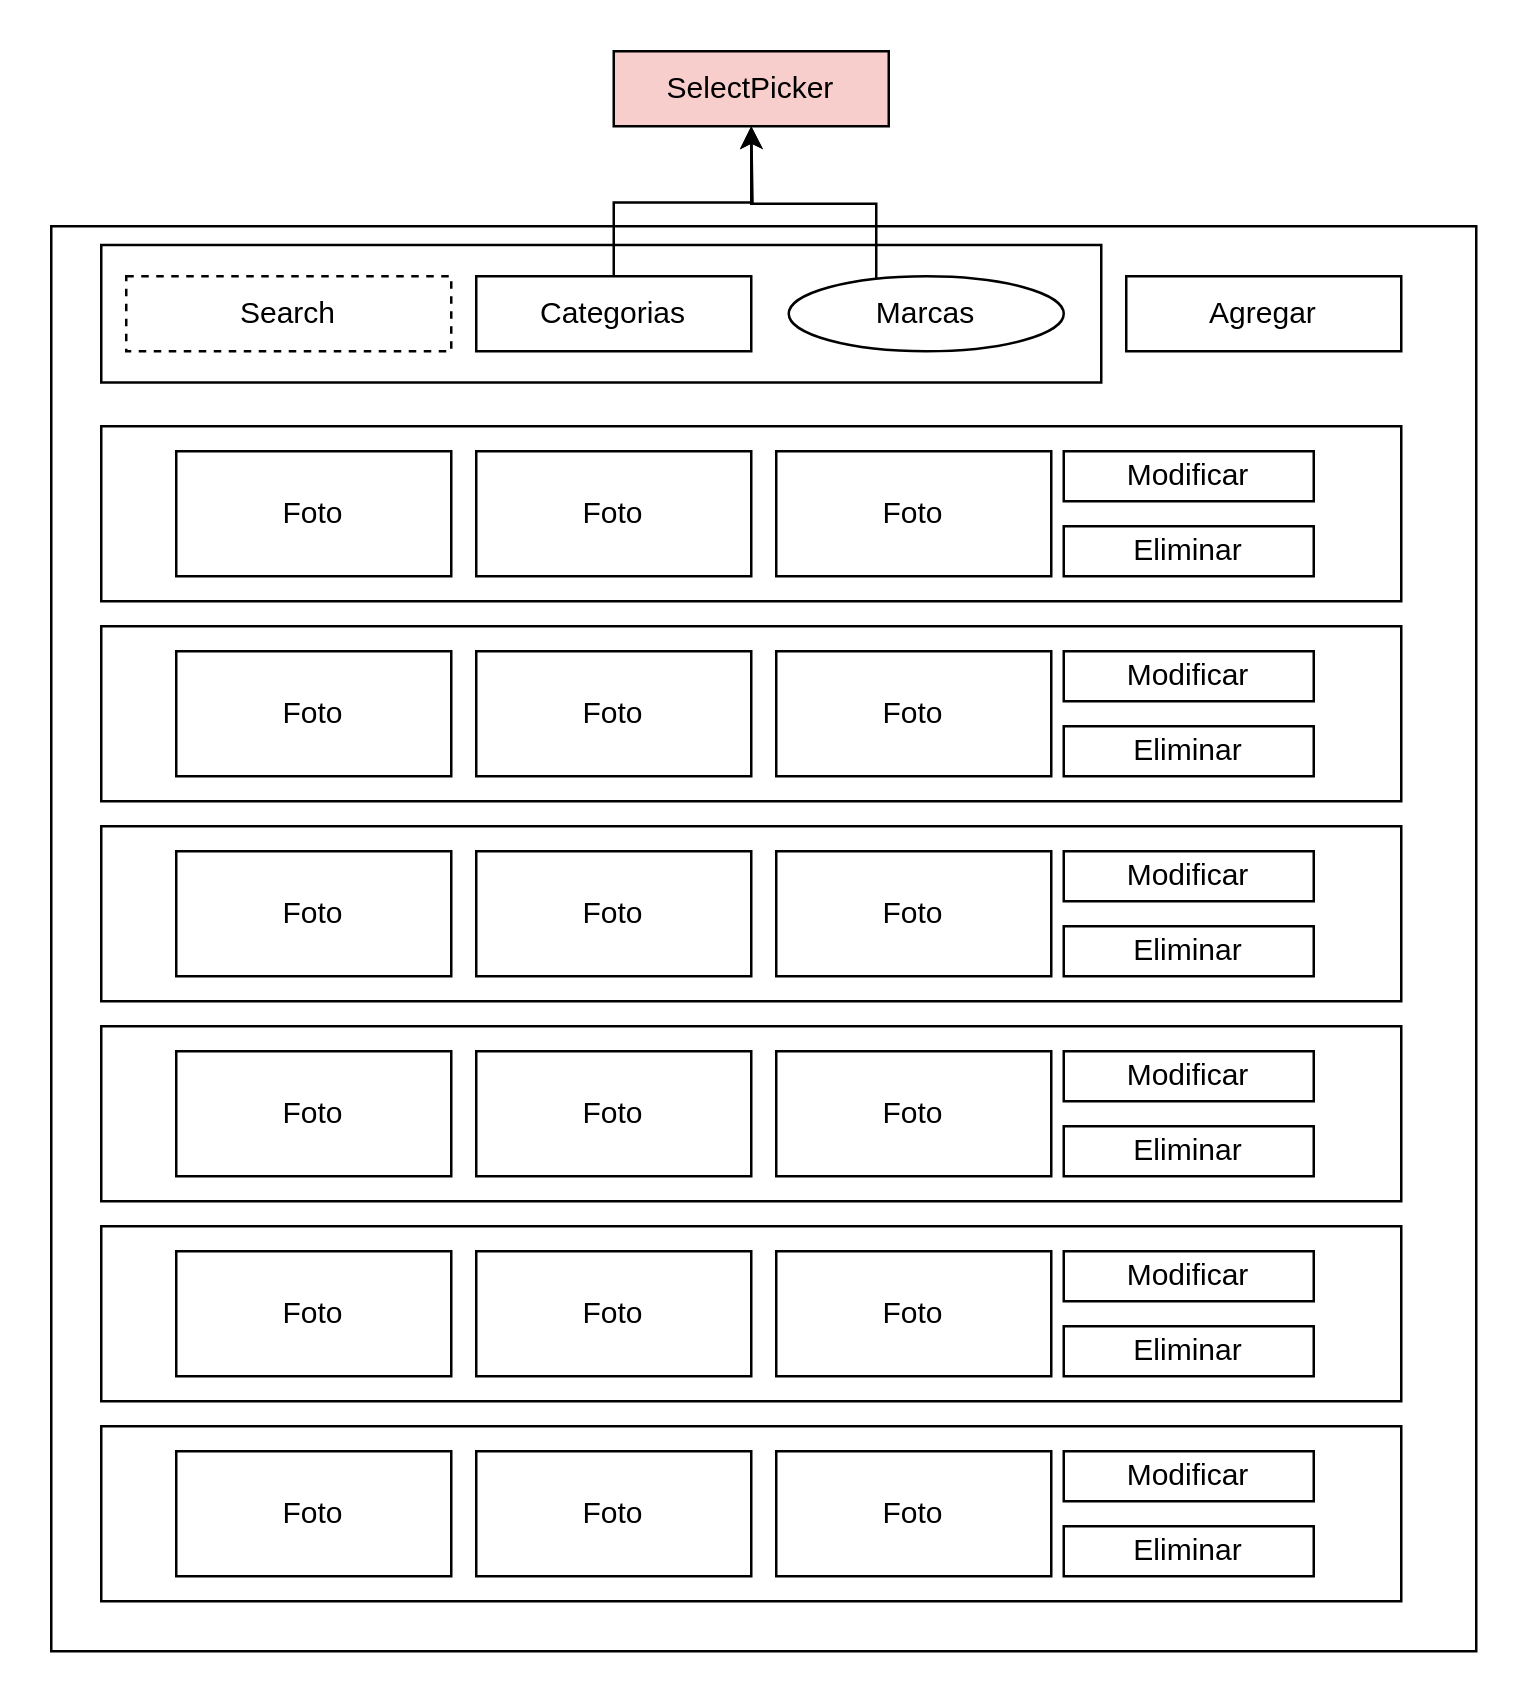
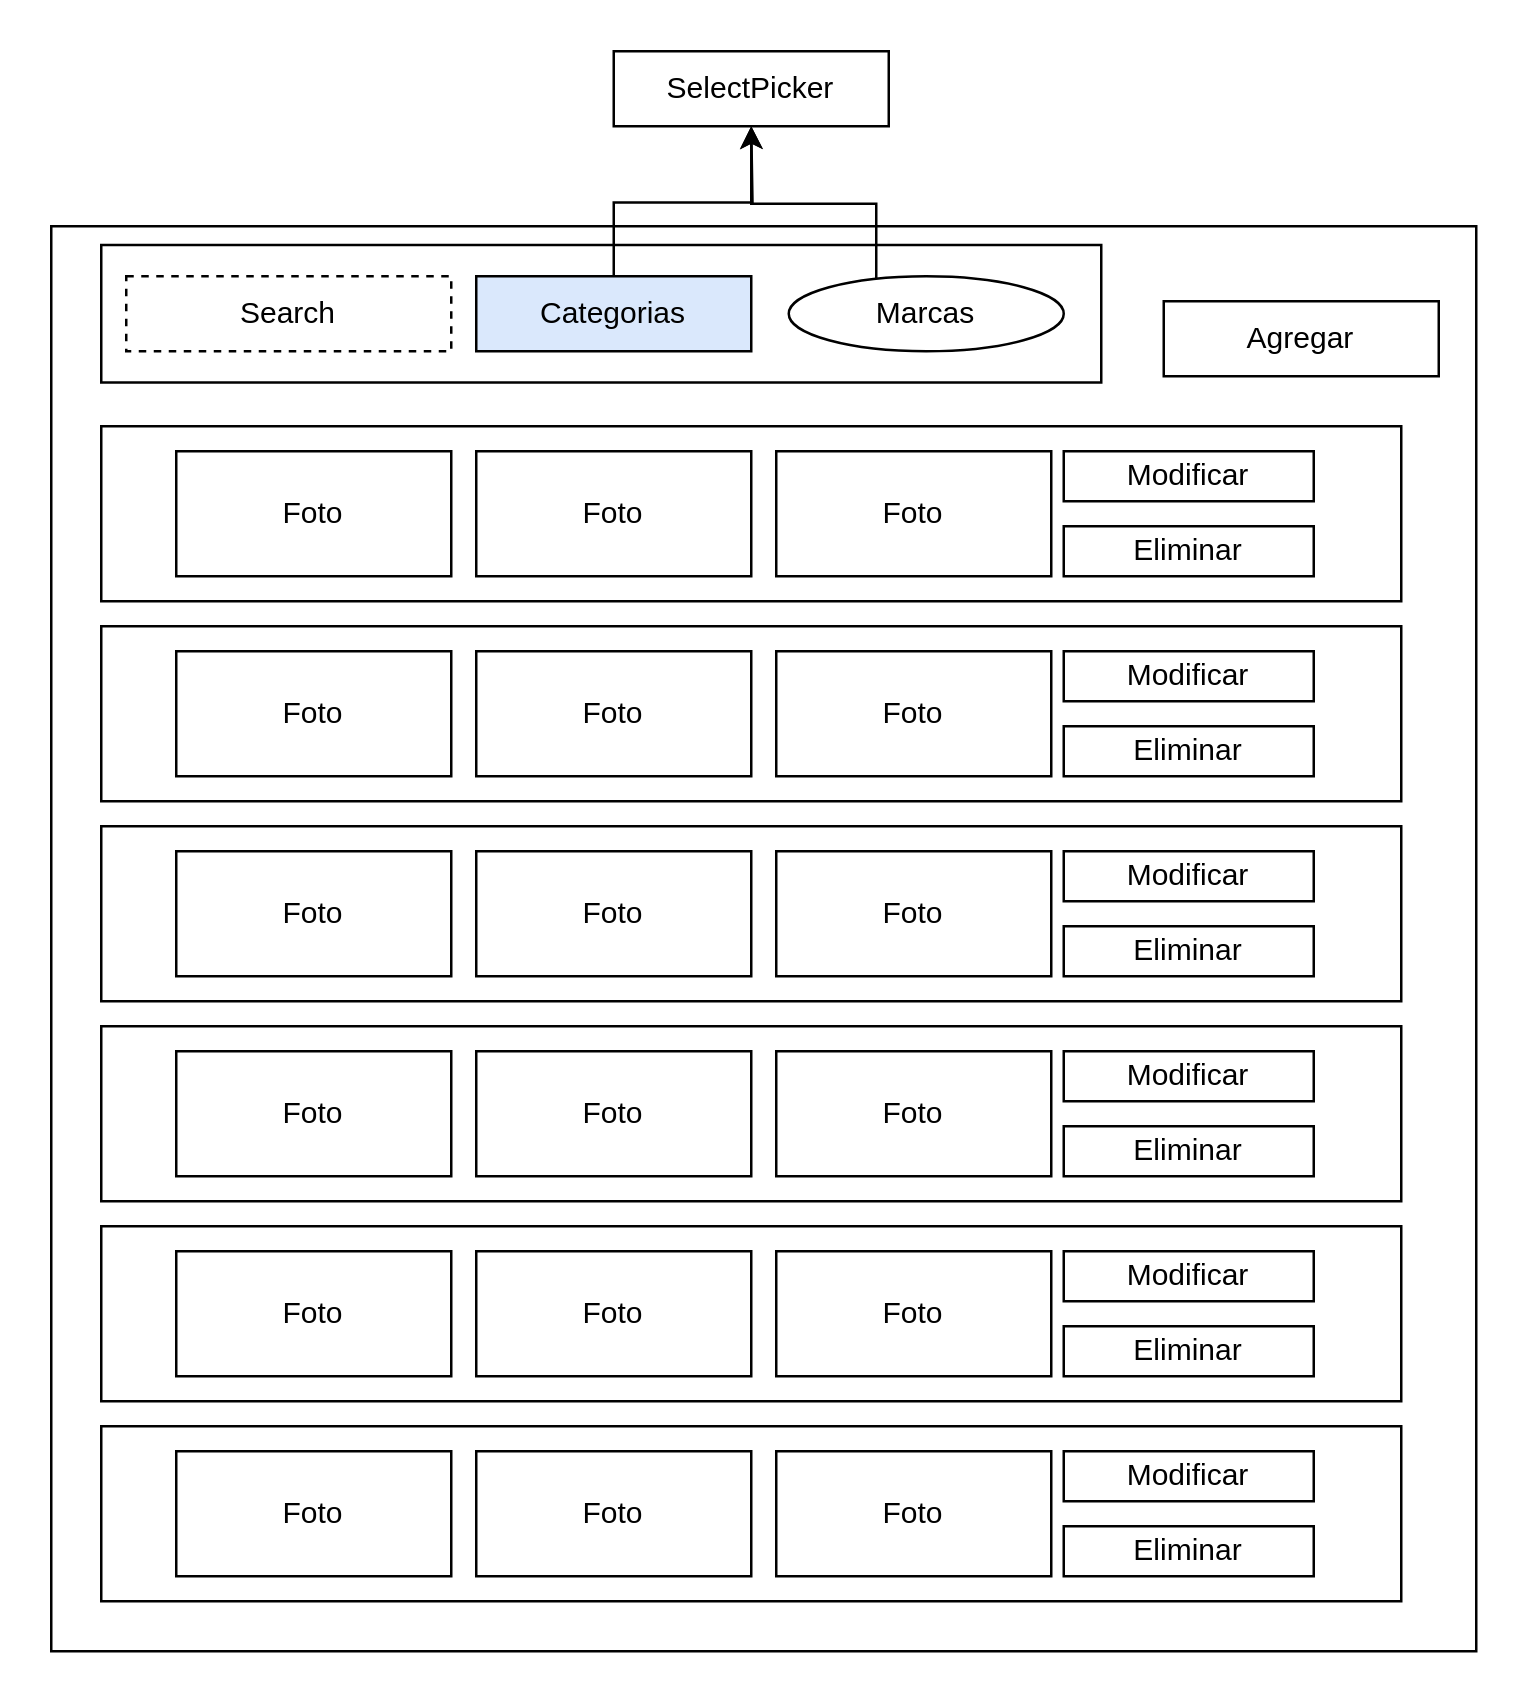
(751, 89) -> (751, 89)
(614, 314) -> (614, 314)
(1264, 314) -> (1301, 339)
